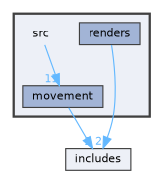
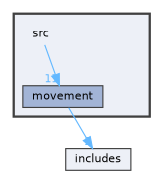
(110, 34) -> none
